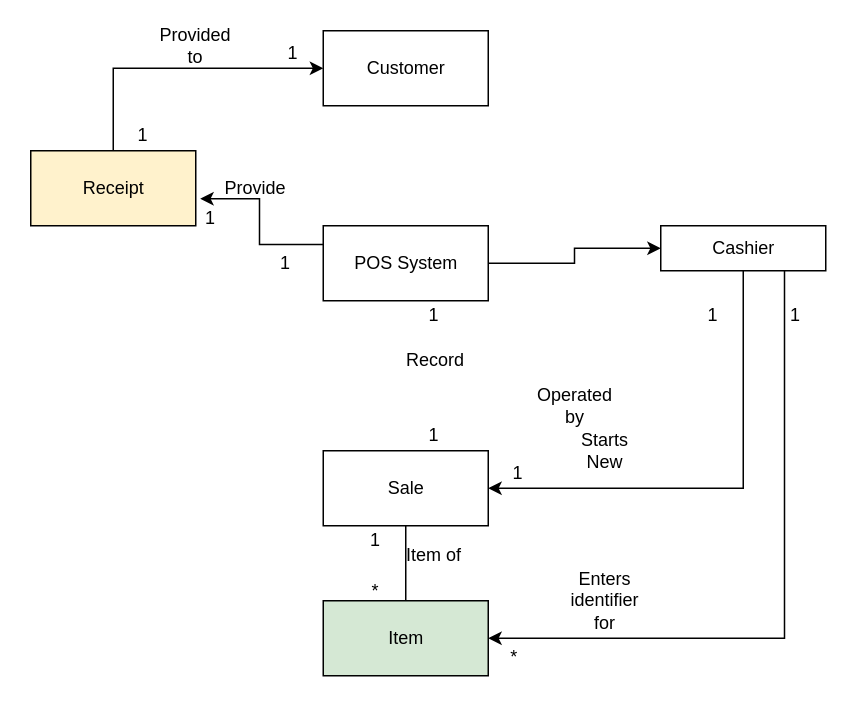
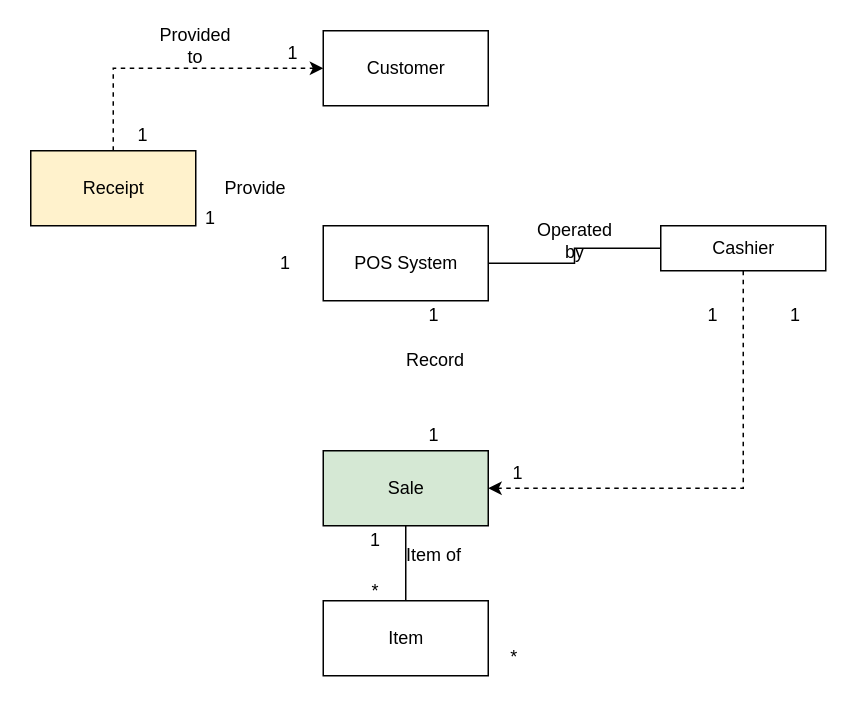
(172, 68) -> (172, 68)
(260, 229) -> none
(649, 248) -> (653, 248)
(575, 406) -> (575, 241)
(605, 451) -> none
(406, 488) -> (406, 488)
(729, 488) -> (729, 488)
(785, 597) -> none
(605, 601) -> none
(406, 638) -> (406, 638)
